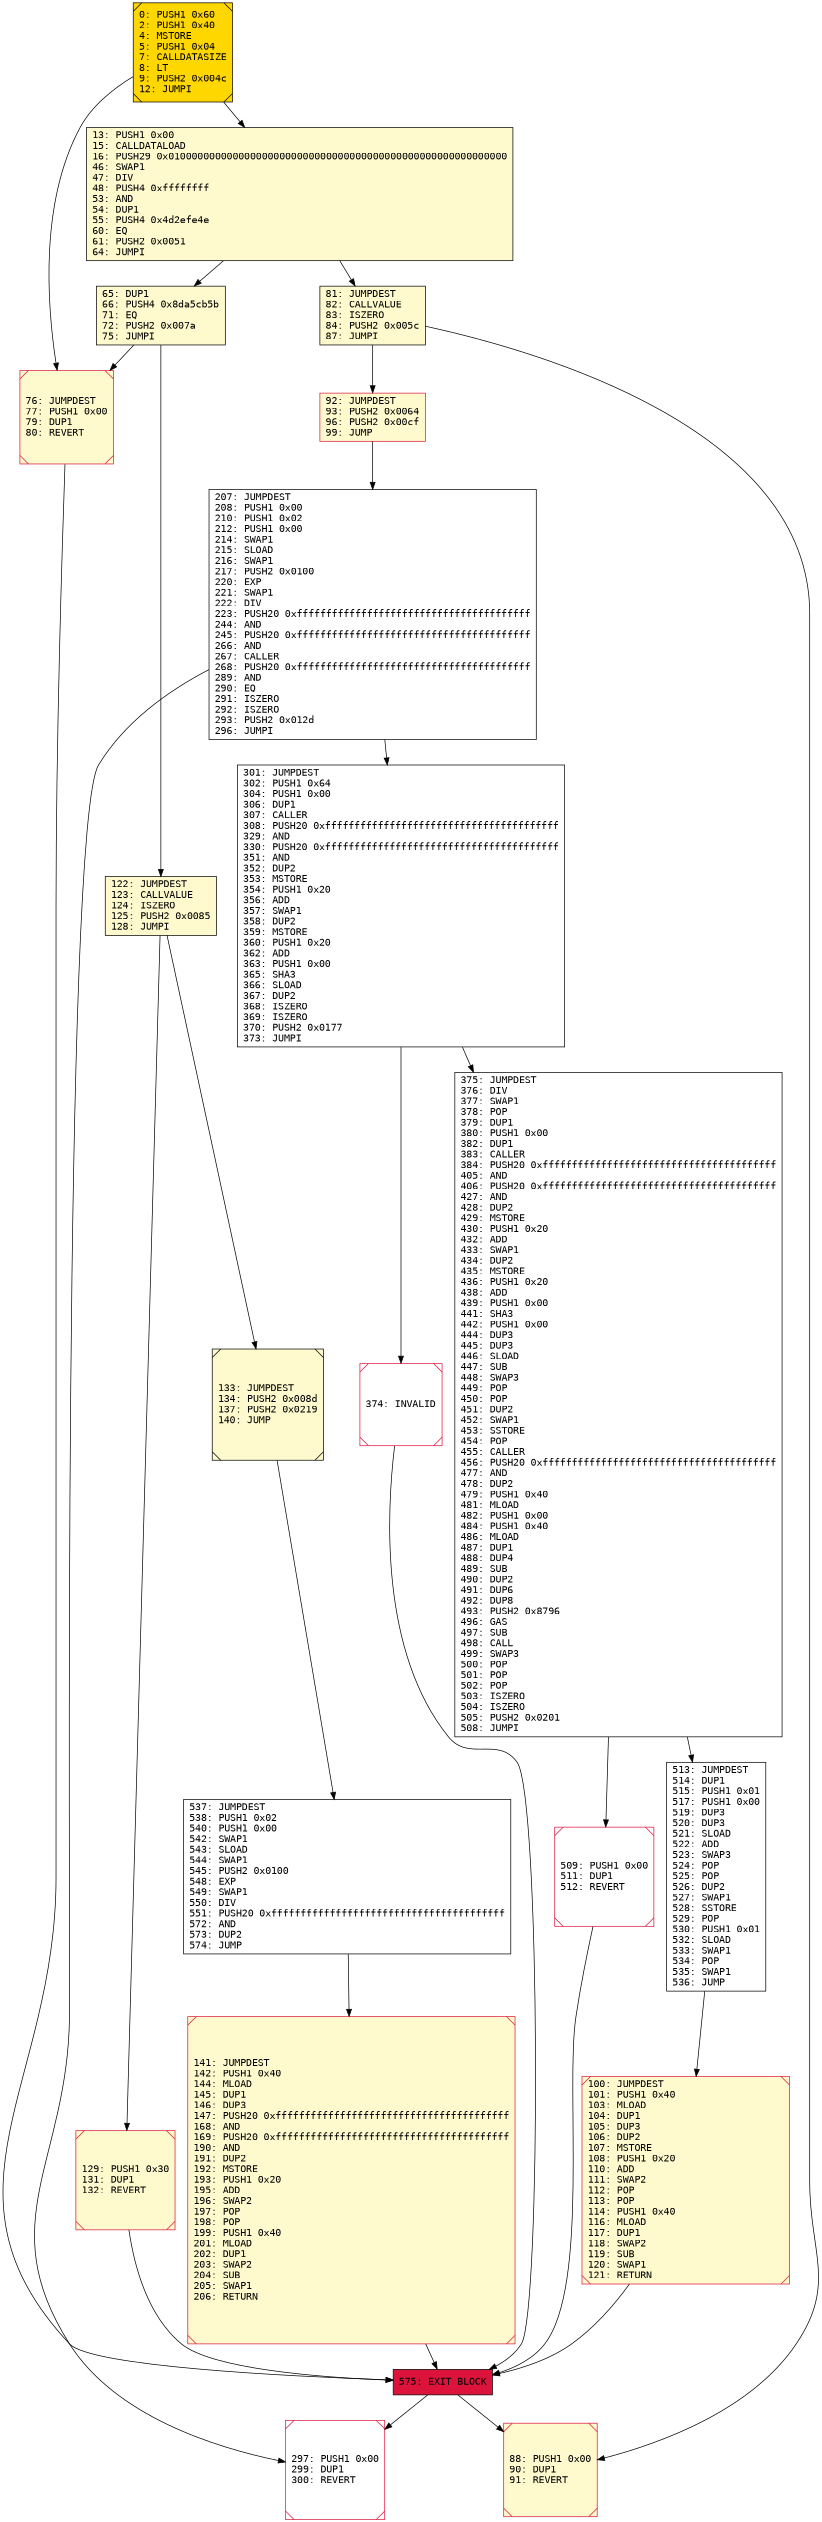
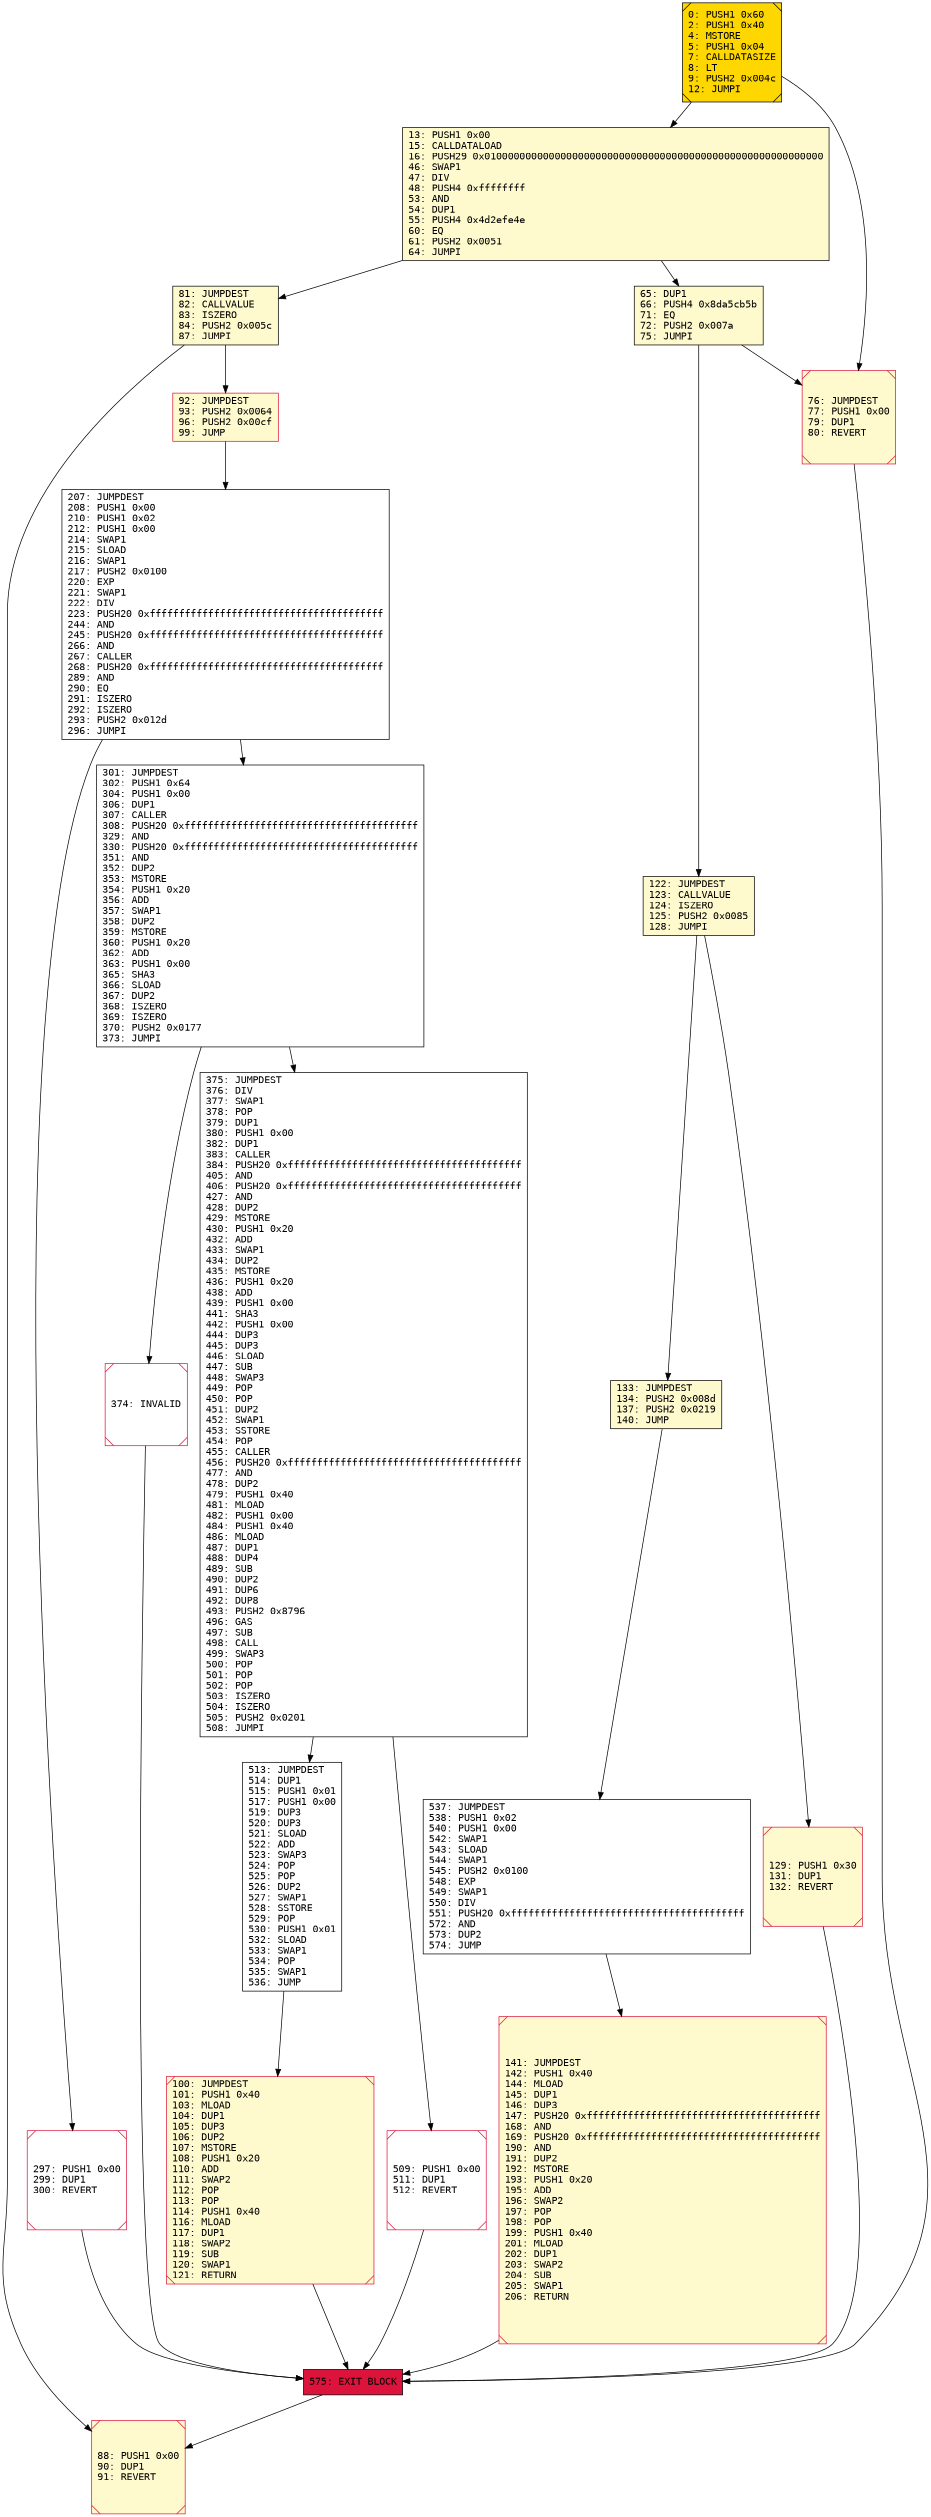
(268, 1405) -> (666, 1405)
(409, 2410) -> (152, 2352)
